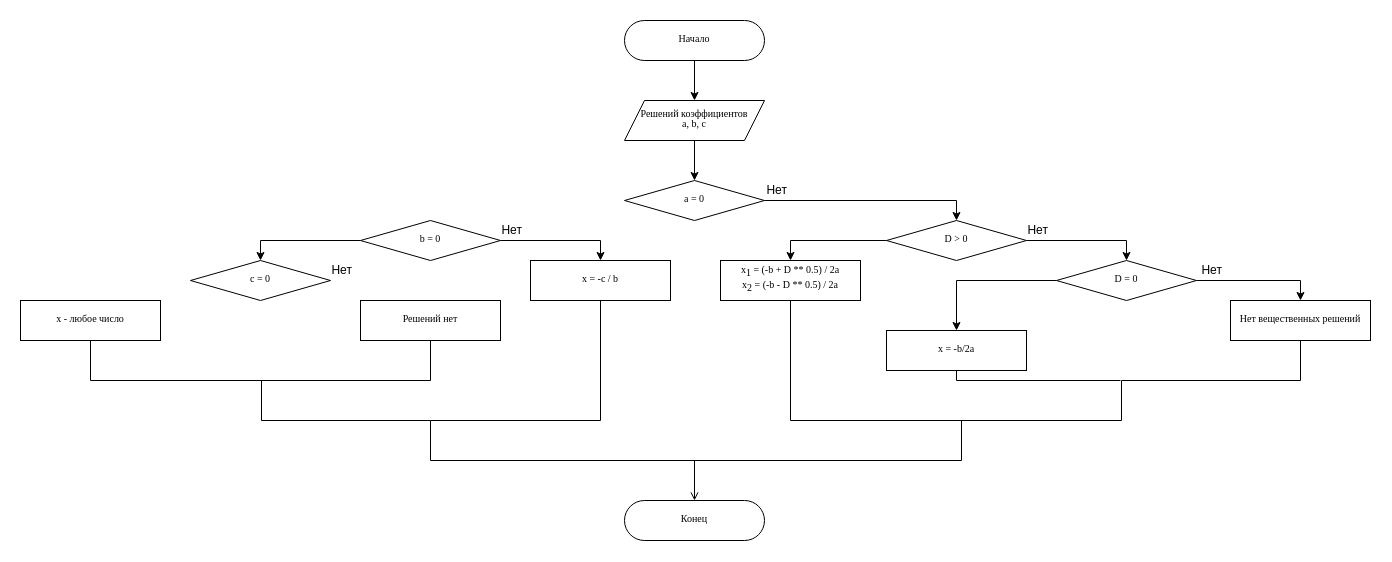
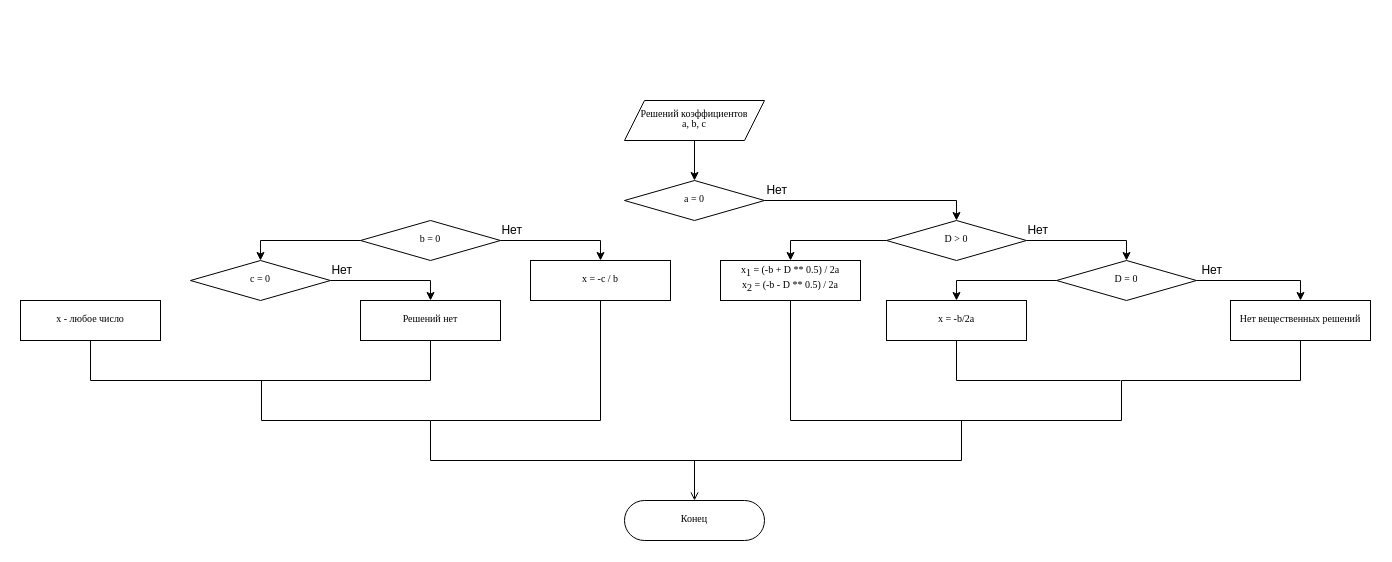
(695, 41) -> none
(695, 77) -> none
none -> (387, 281)
(957, 351) -> (957, 321)
